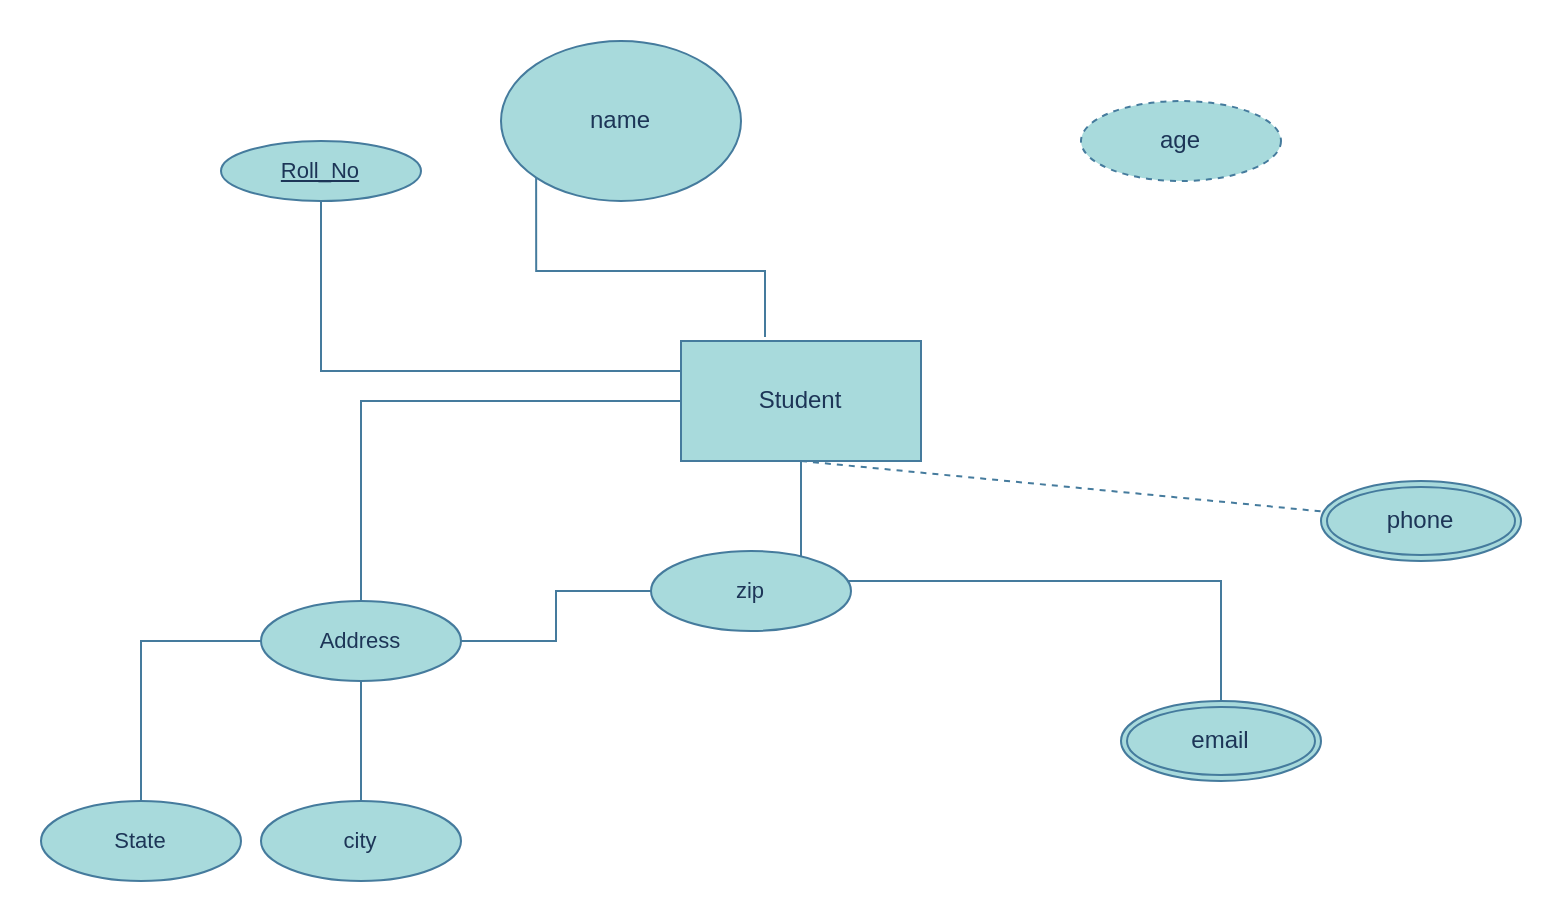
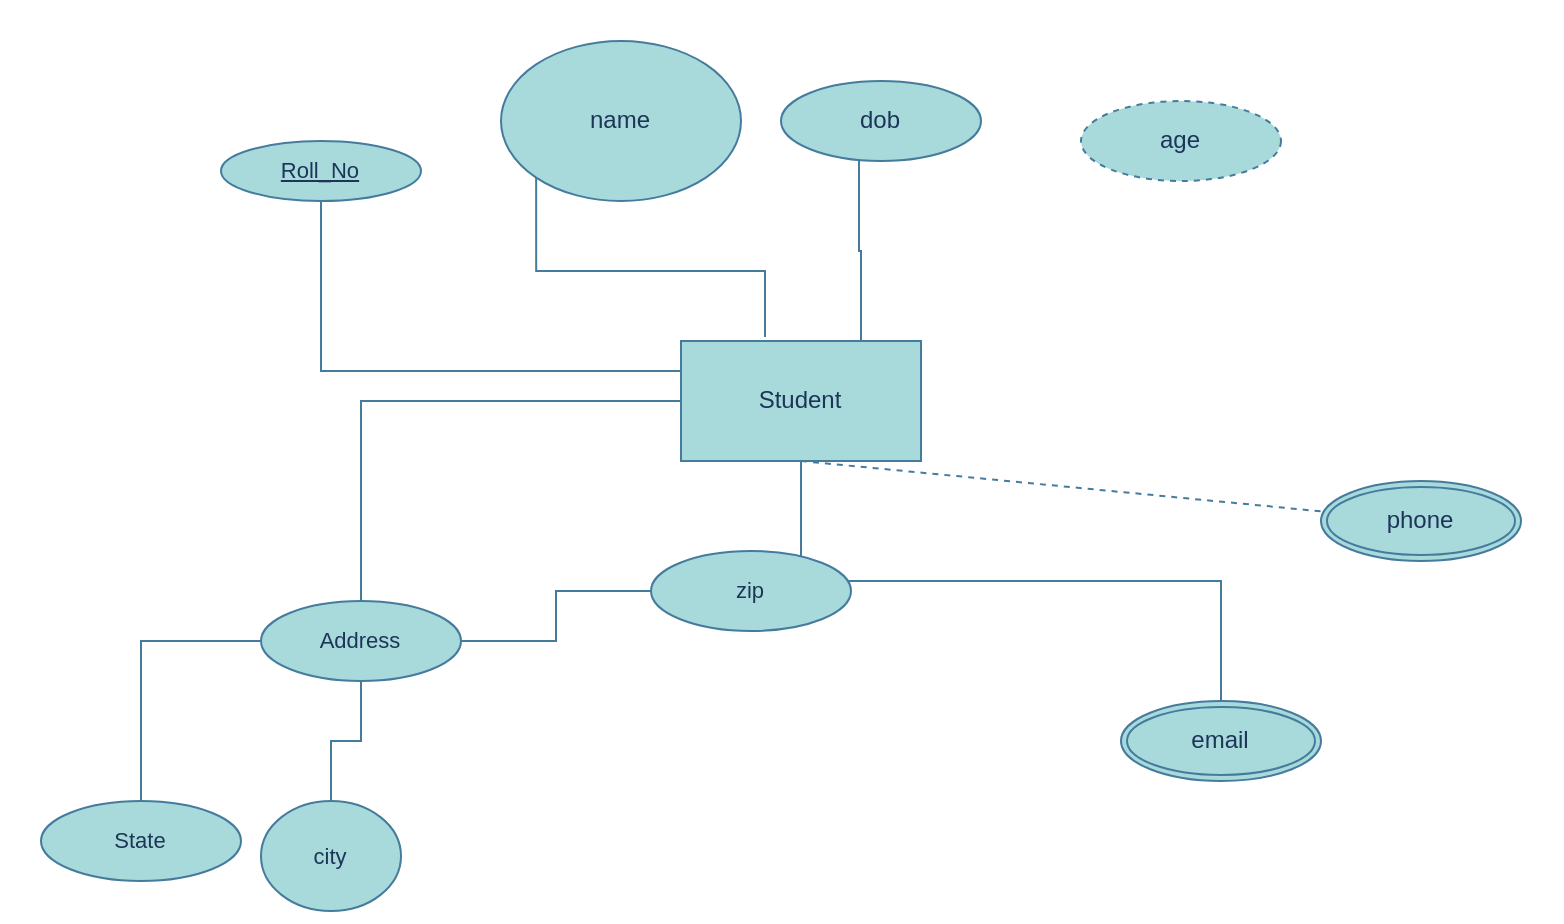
none -> (881, 121)
none -> (859, 250)
(361, 841) -> (331, 856)
